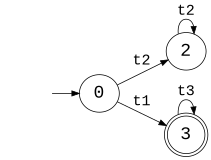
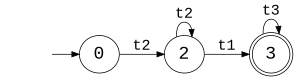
(139, 112) -> (223, 54)
